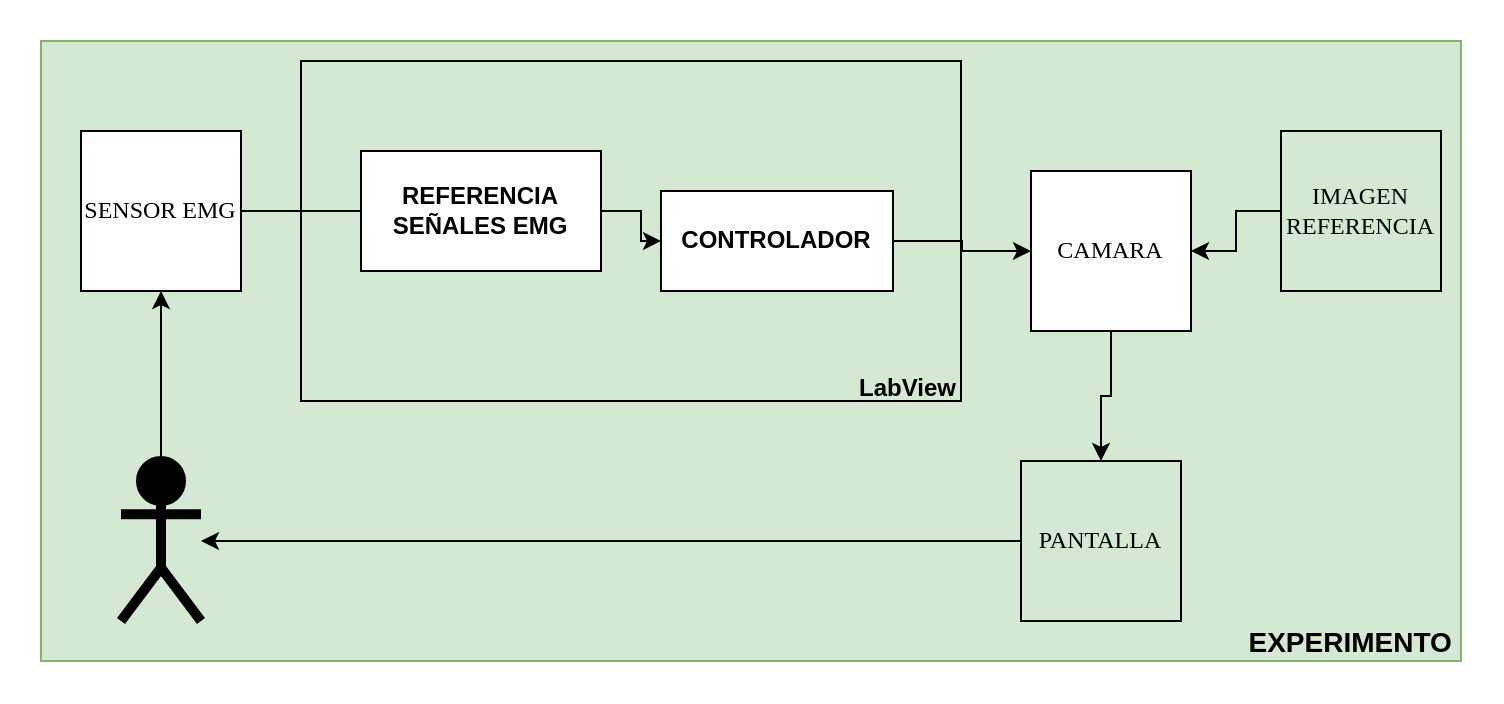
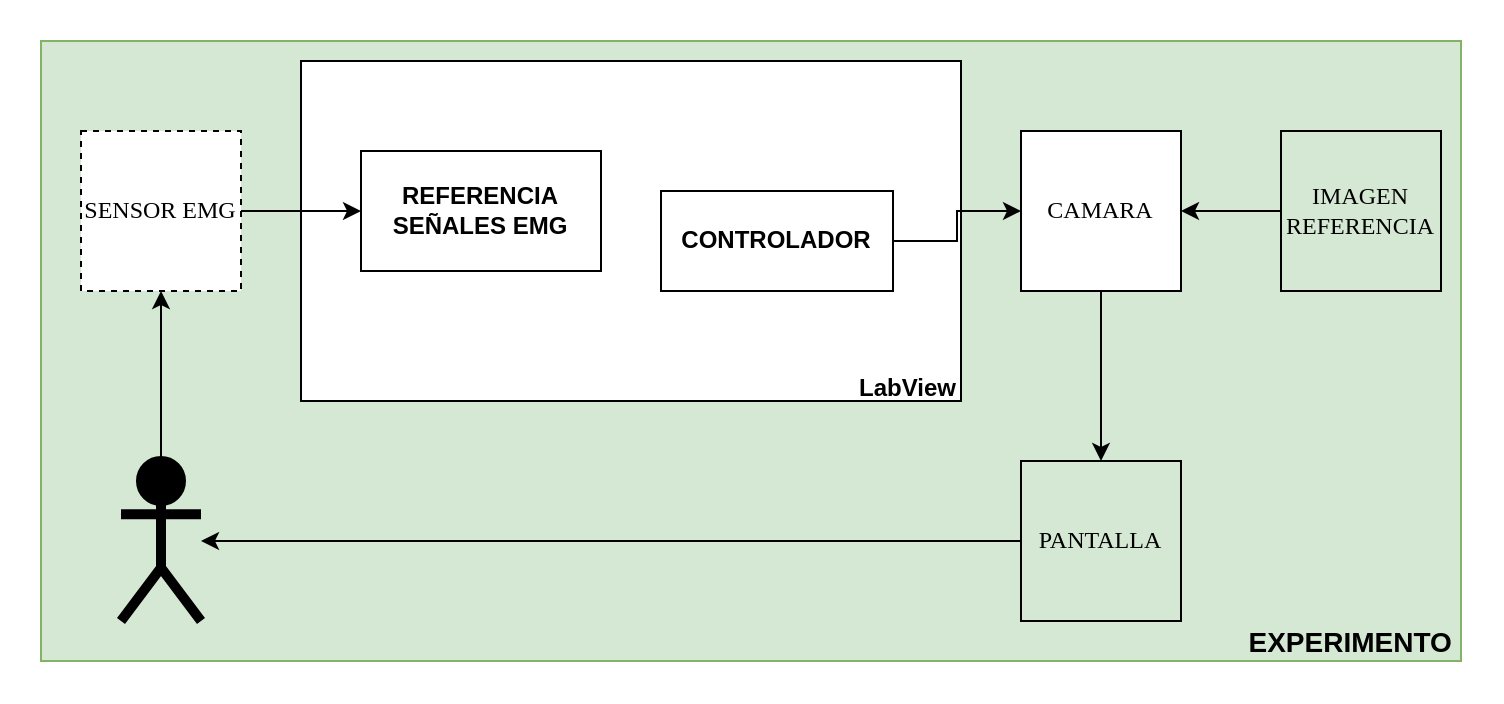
(161, 211) -> (161, 211)
(351, 211) -> (346, 211)
(639, 211) -> none
(631, 231) -> (631, 231)
(1111, 251) -> (1101, 211)
